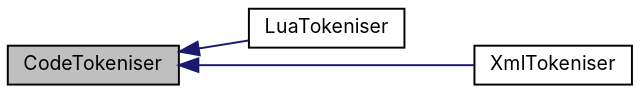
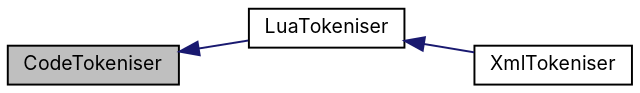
(336, 65) -> (449, 48)
